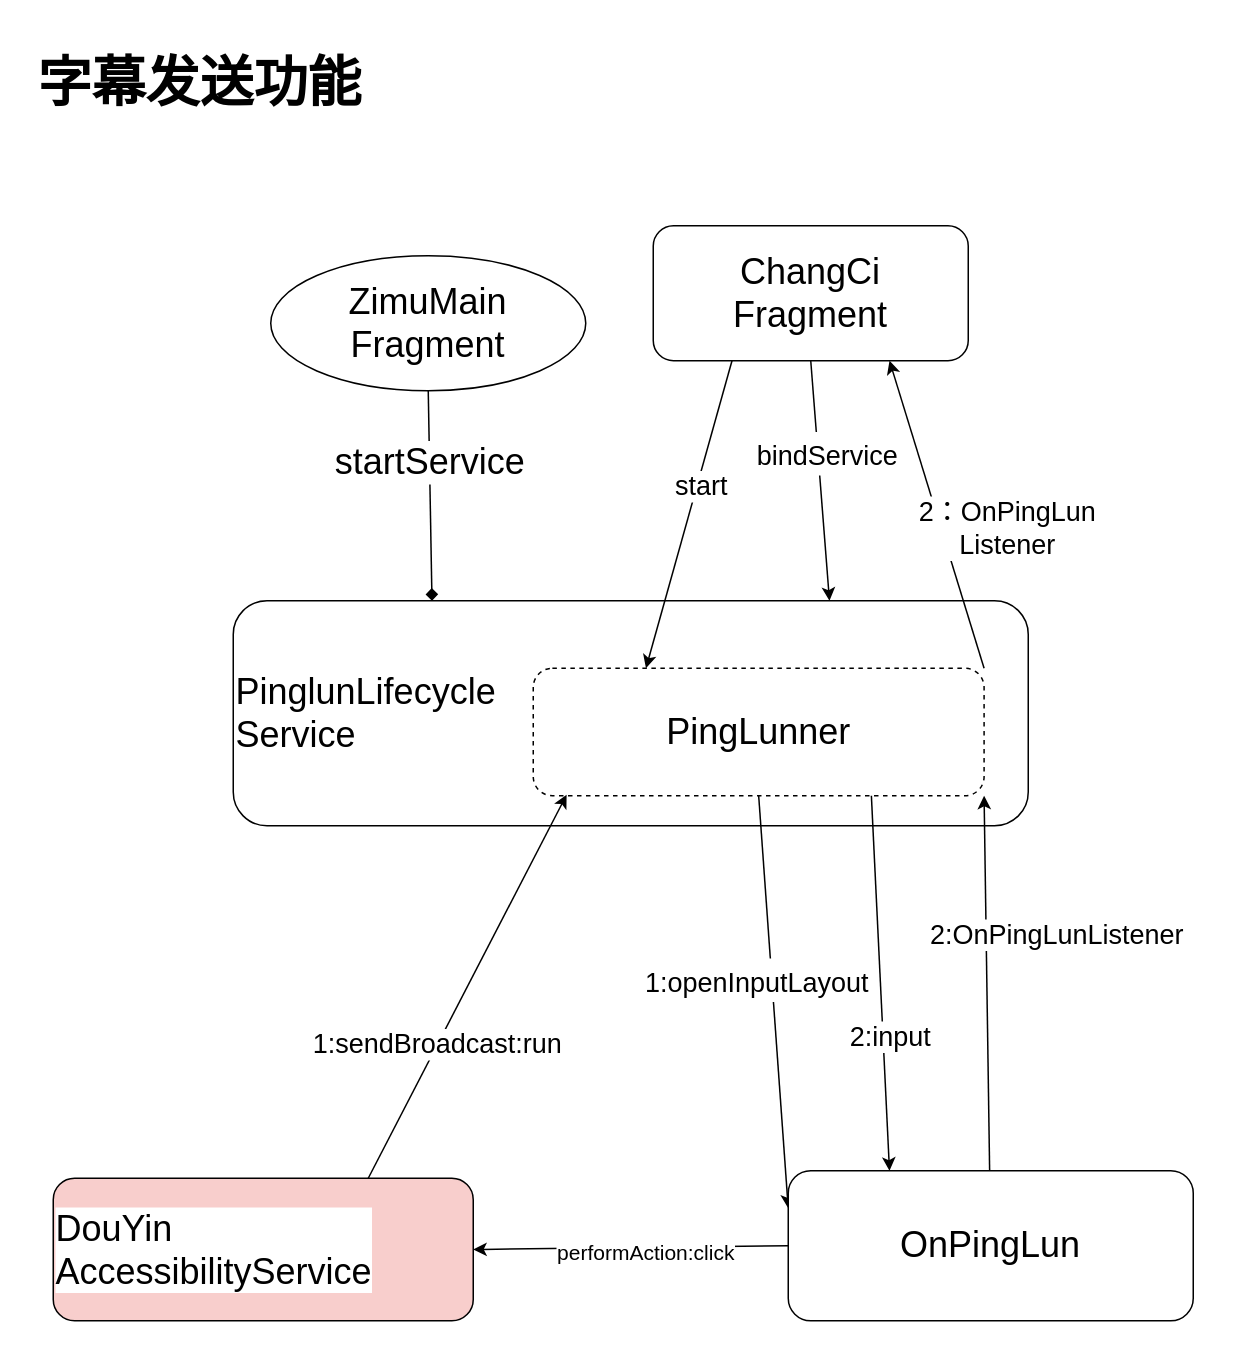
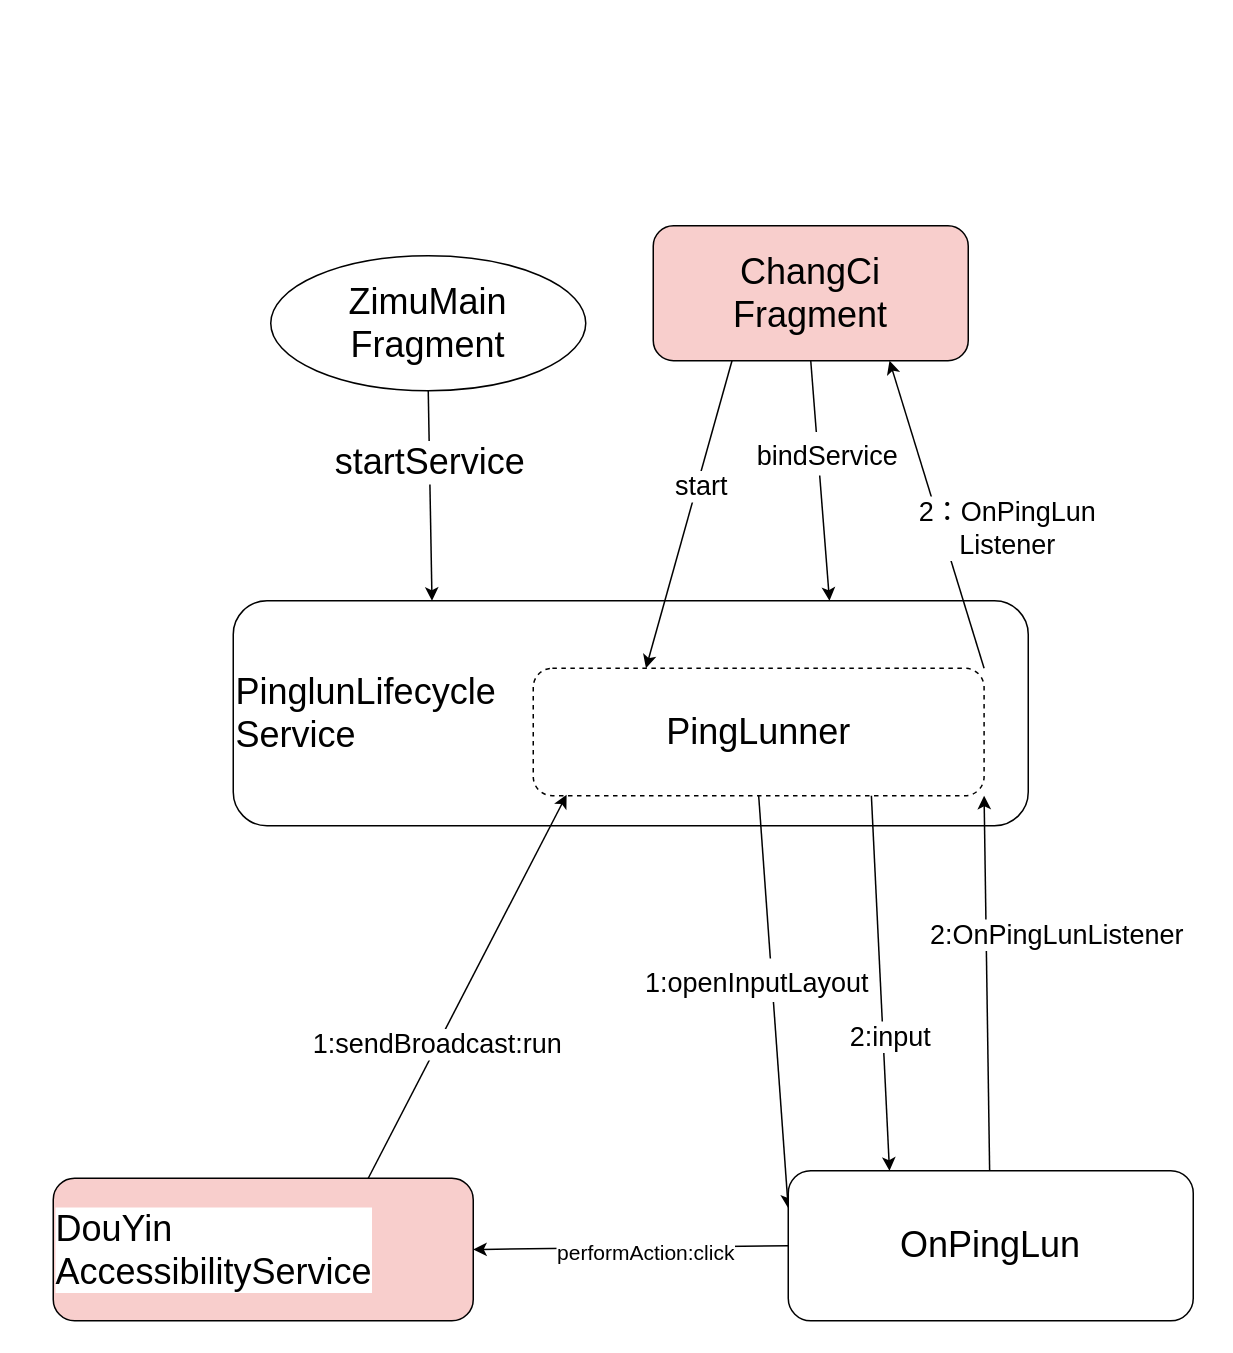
(616, 83) -> none
(811, 293) -> (811, 293)
(432, 588) -> (432, 589)
